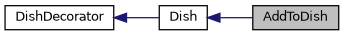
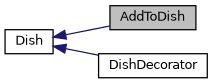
(143, 18) -> (82, 52)
